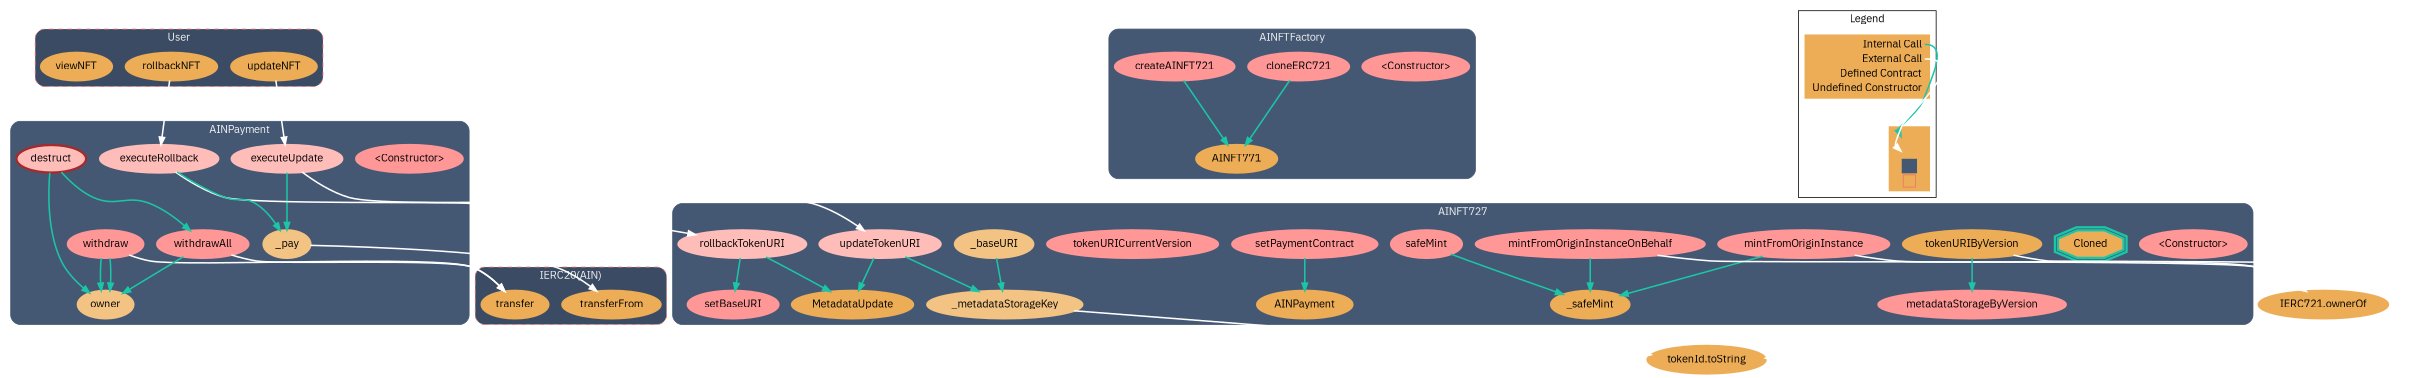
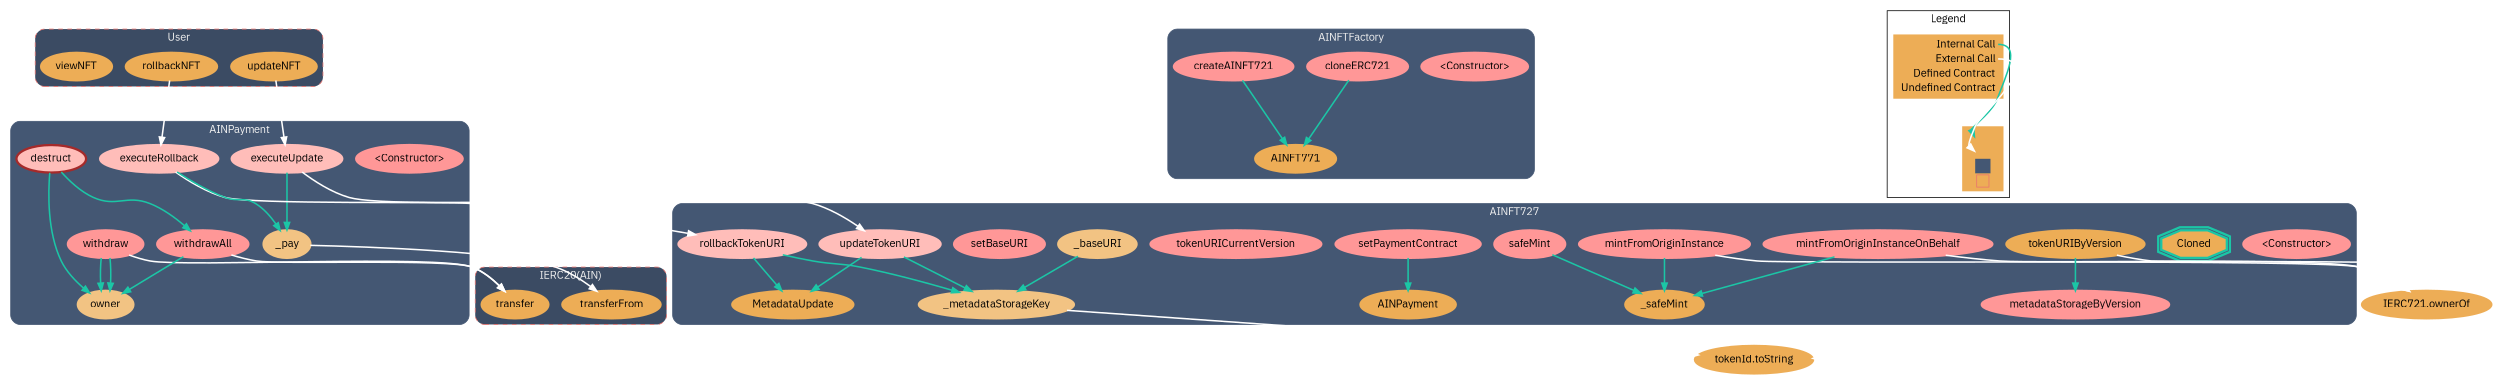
(1867, 88) -> (1948, 88)
(738, 271) -> (868, 269)
